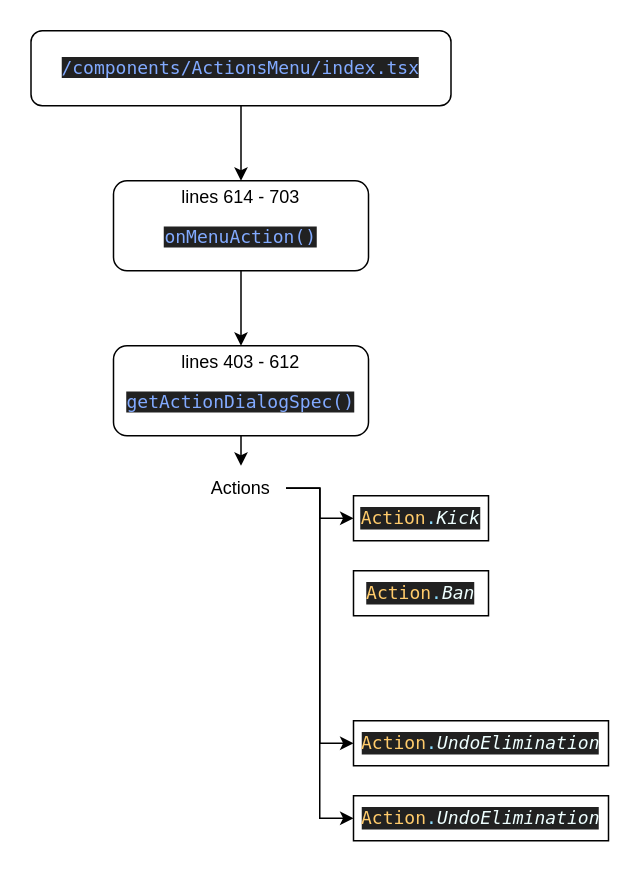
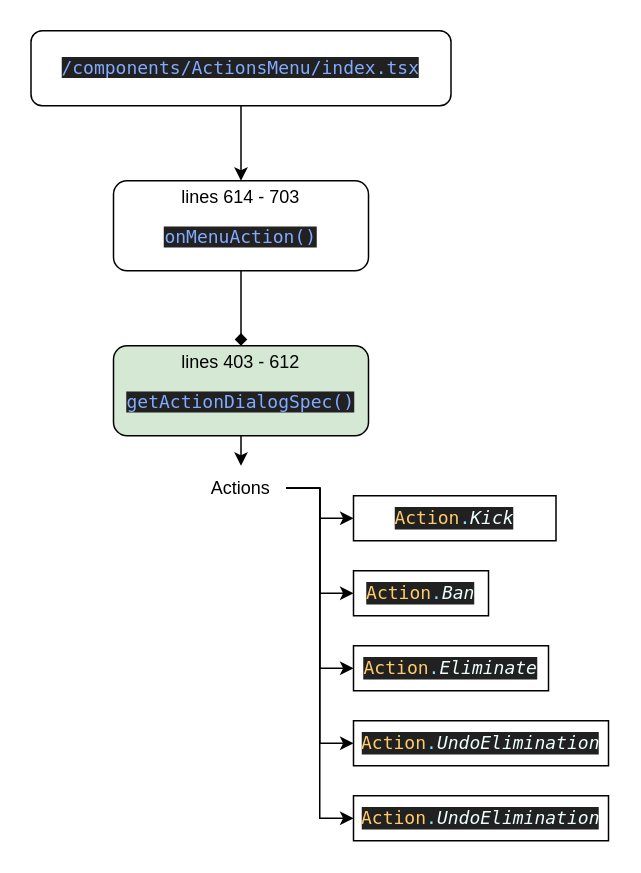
(241, 334) -> (241, 333)
(241, 391) -> (241, 391)
(421, 518) -> (455, 518)
none -> (333, 593)
none -> (333, 668)
none -> (451, 668)
